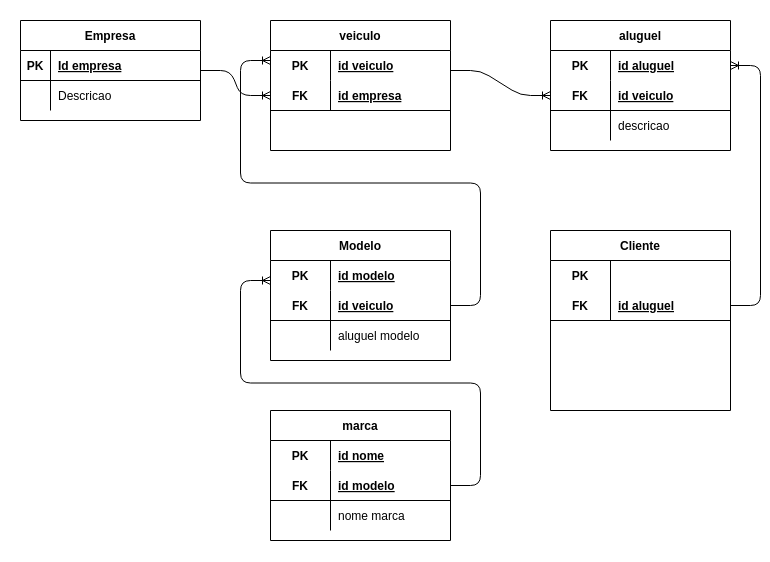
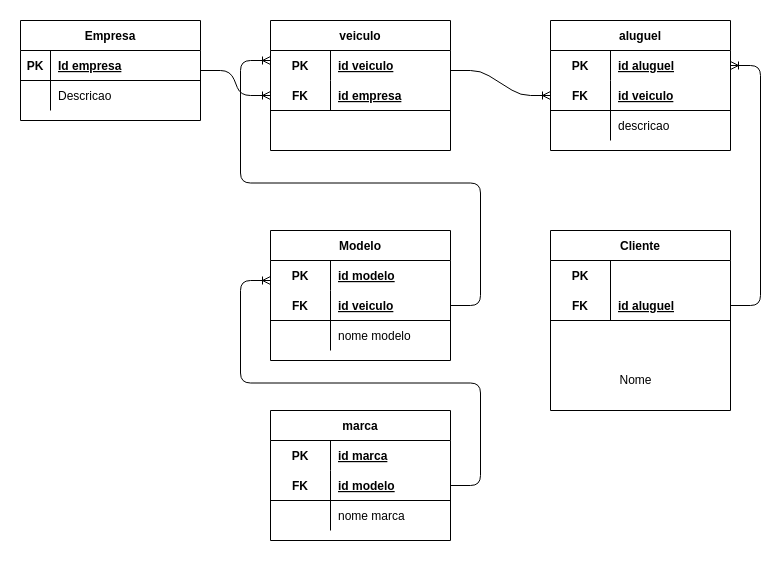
(379, 336) -> (372, 336)
none -> (636, 381)
(358, 456) -> (362, 456)
